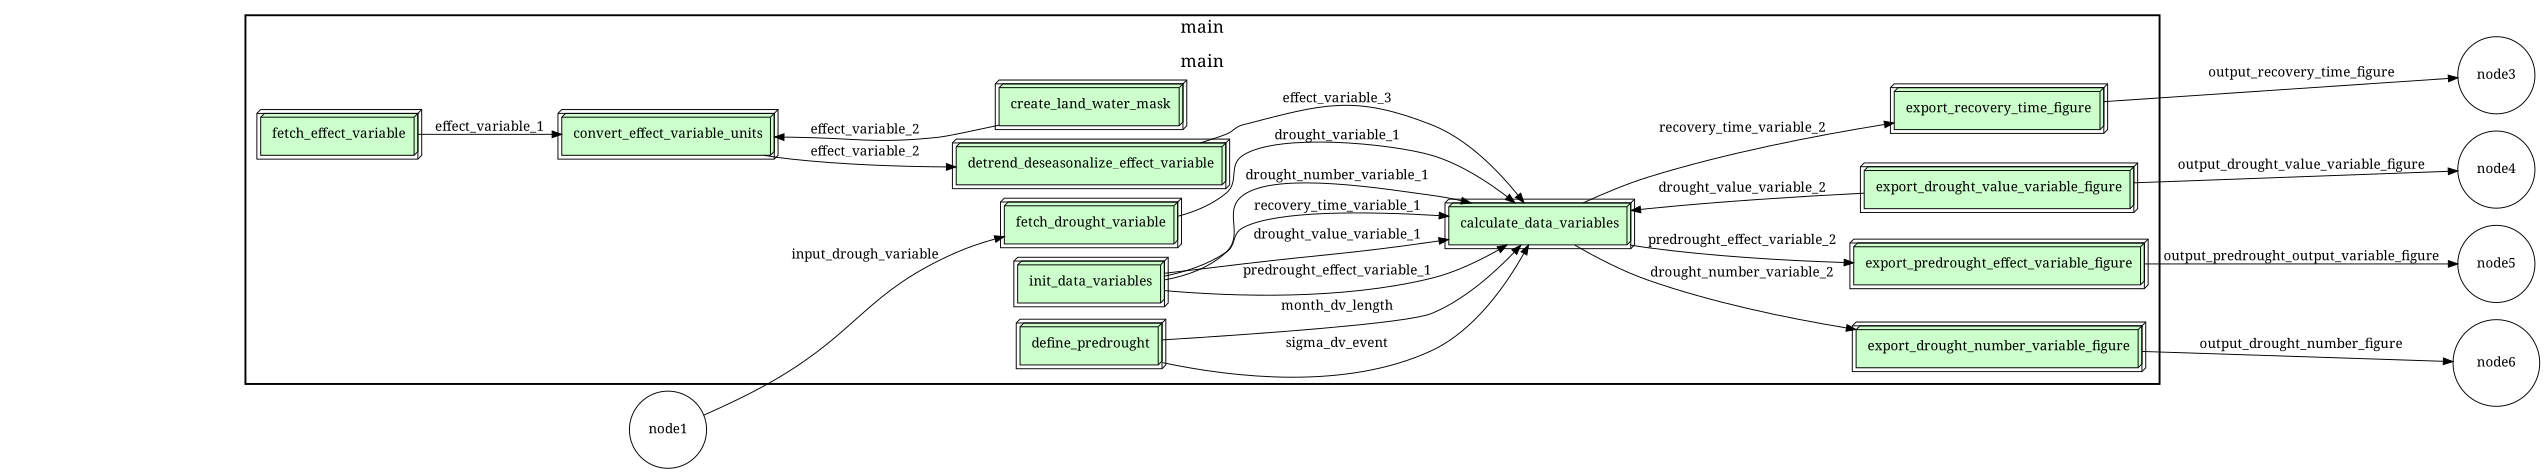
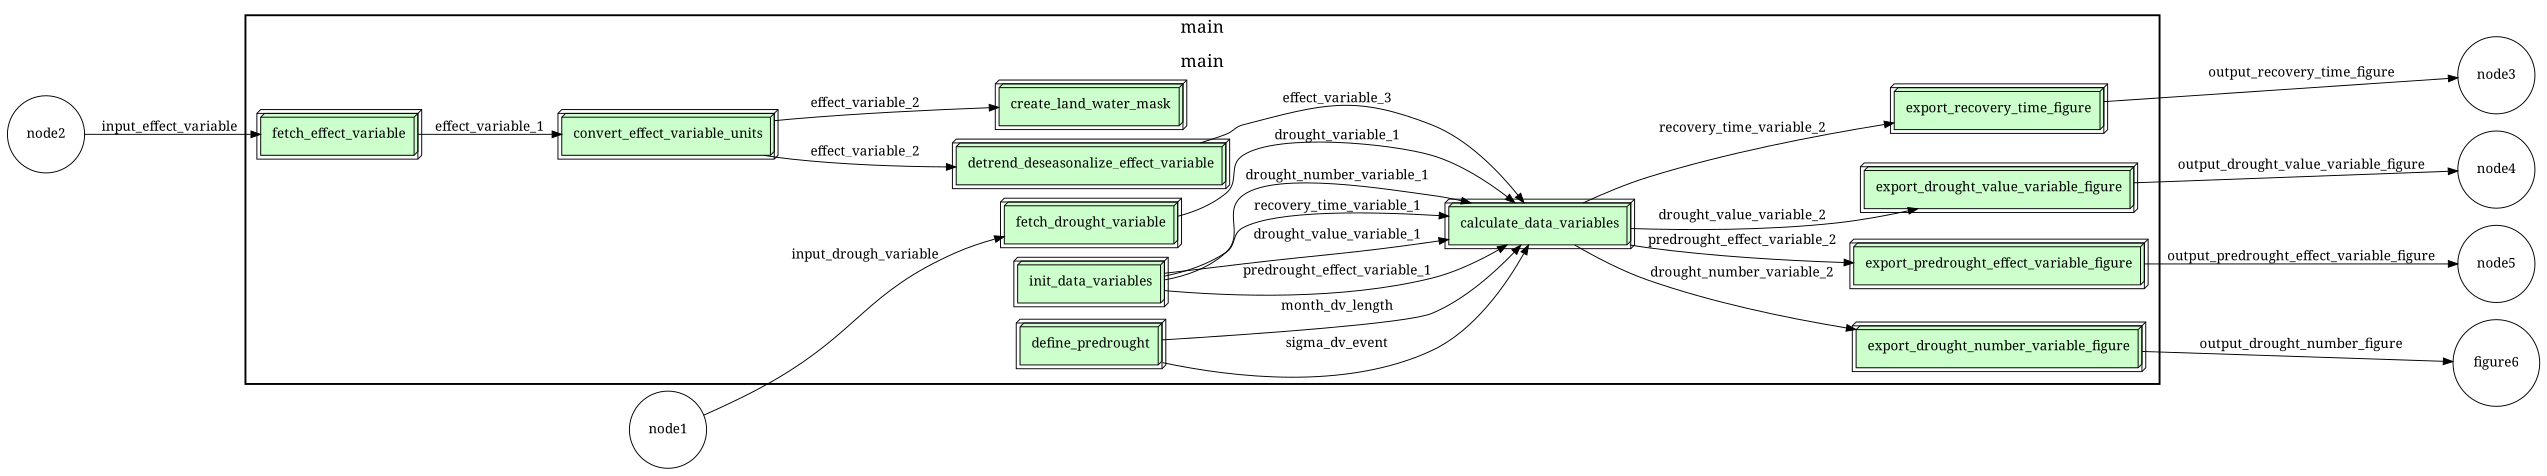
none -> (46, 134)
(892, 140) -> (882, 113)
(1752, 200) -> (1770, 228)
(2302, 257) -> (2302, 257)
(2496, 363) -> (2496, 363)
